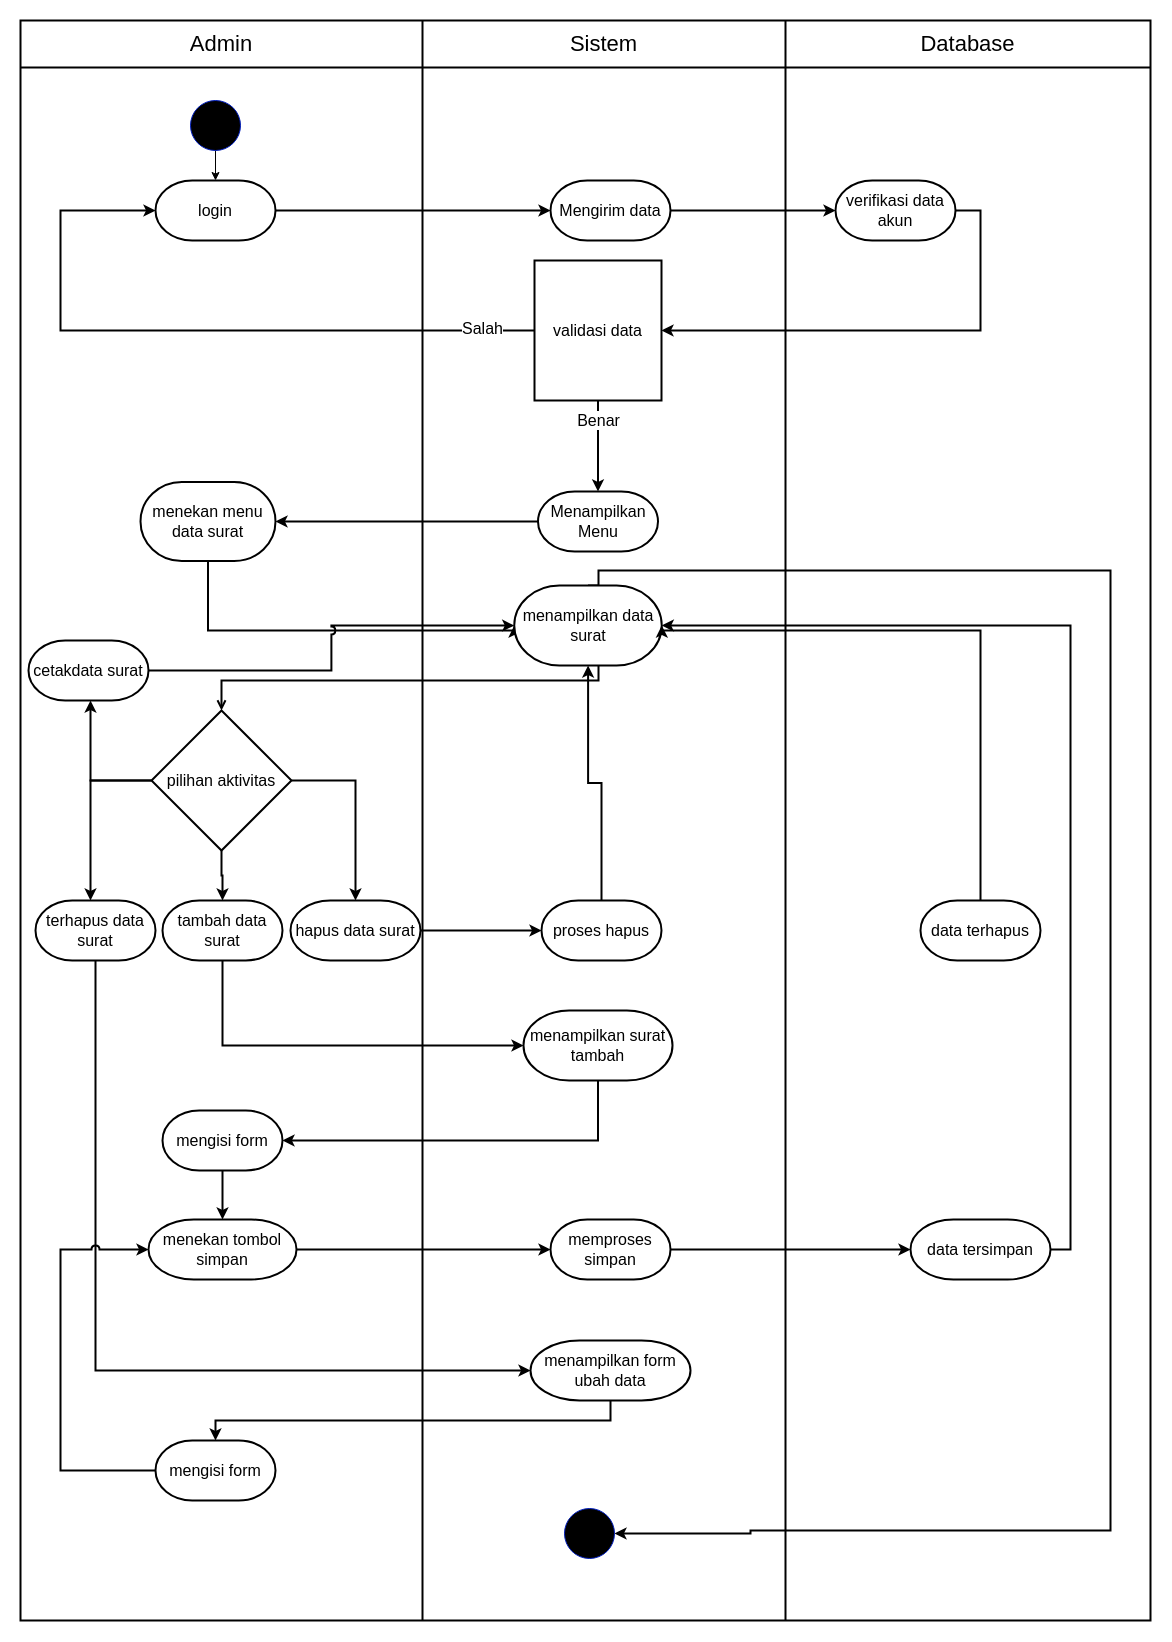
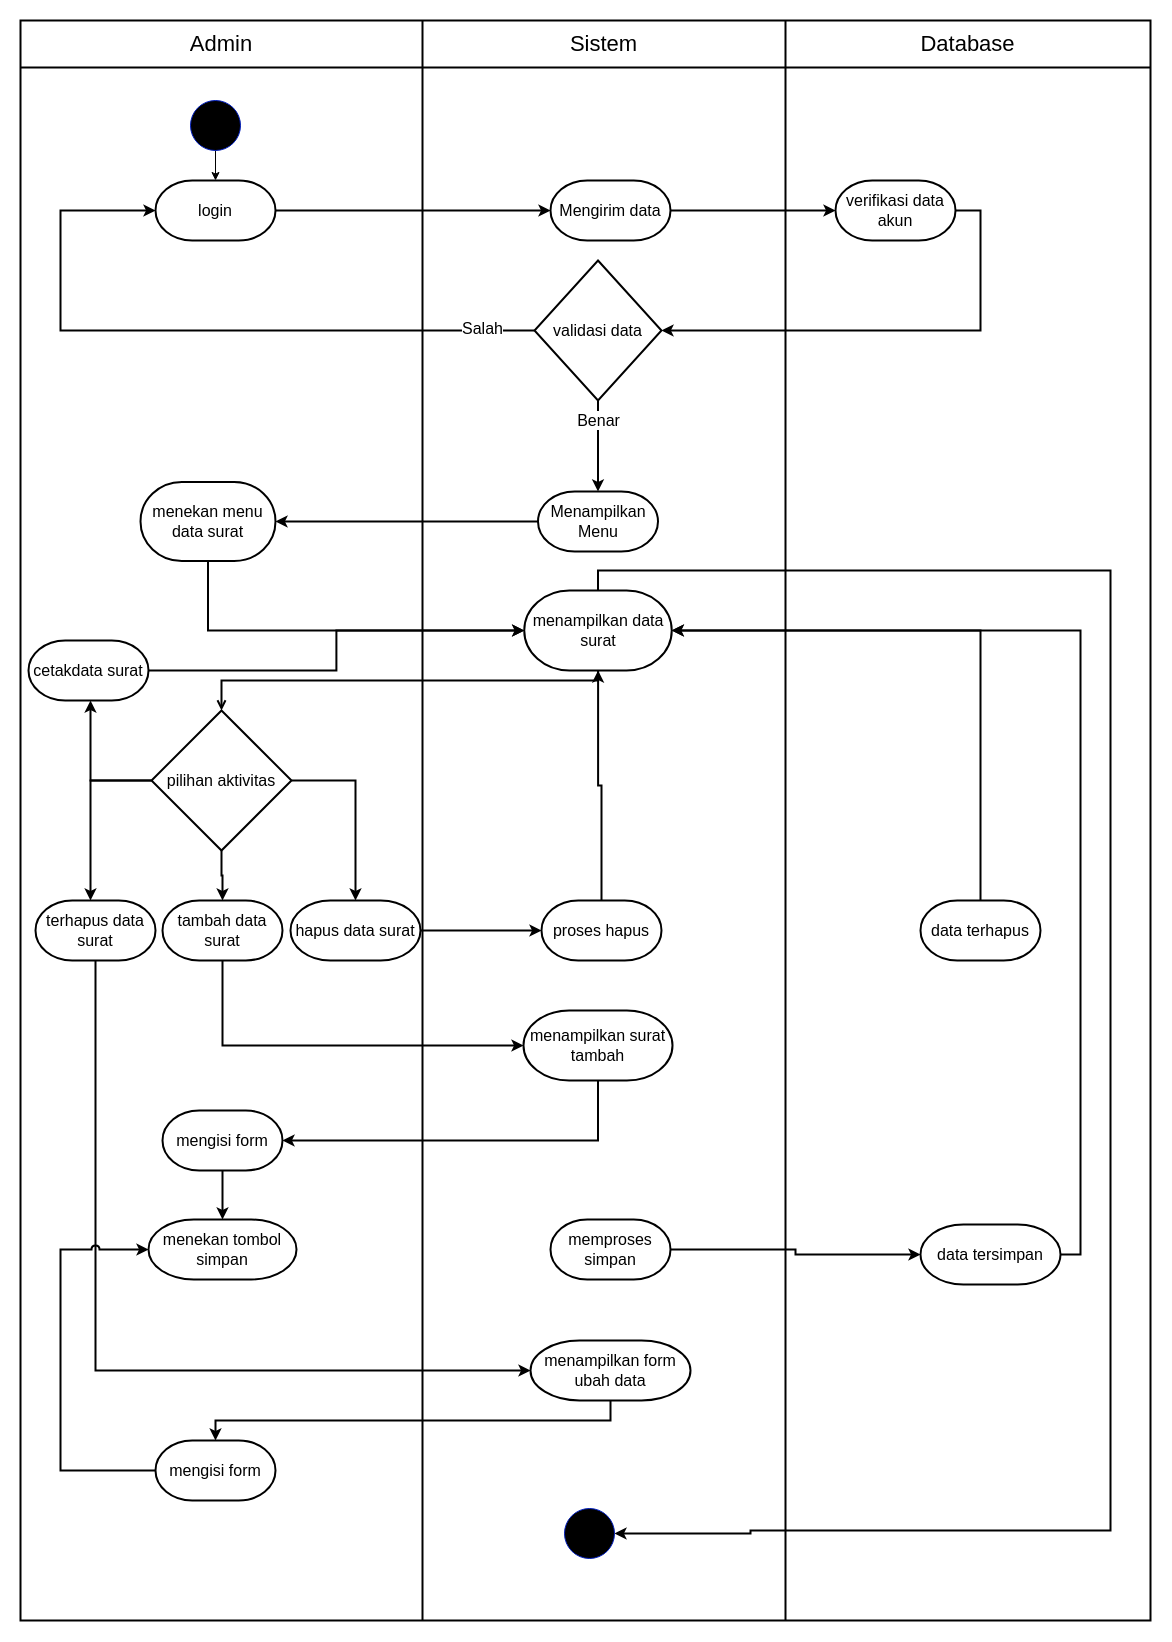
(598, 331) -> (598, 331)
(588, 626) -> (598, 631)
(419, 1250) -> none
(981, 1250) -> (991, 1255)
